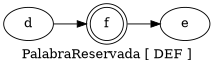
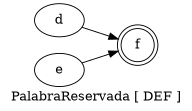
(139, 24) -> (96, 59)
